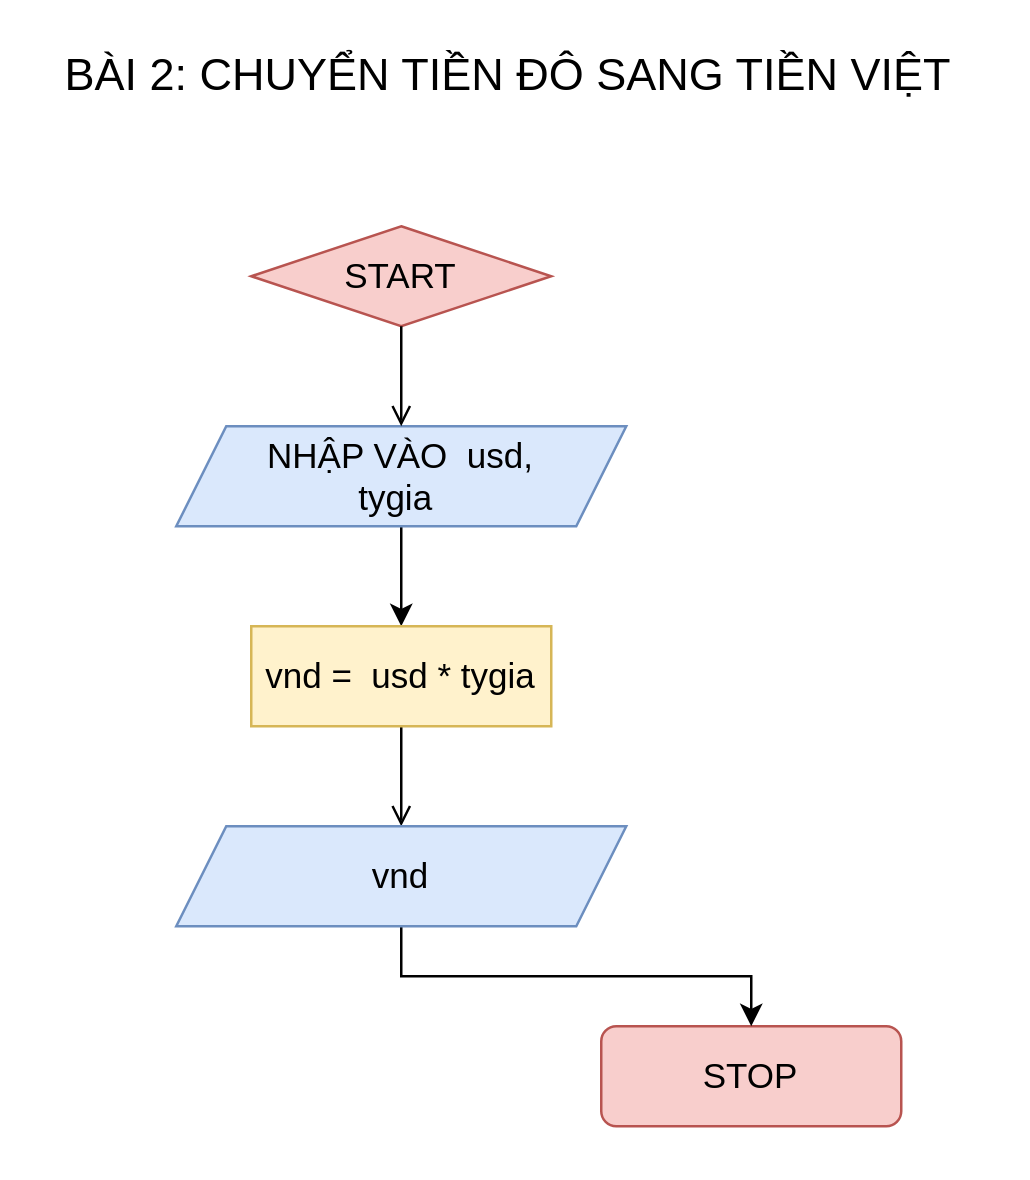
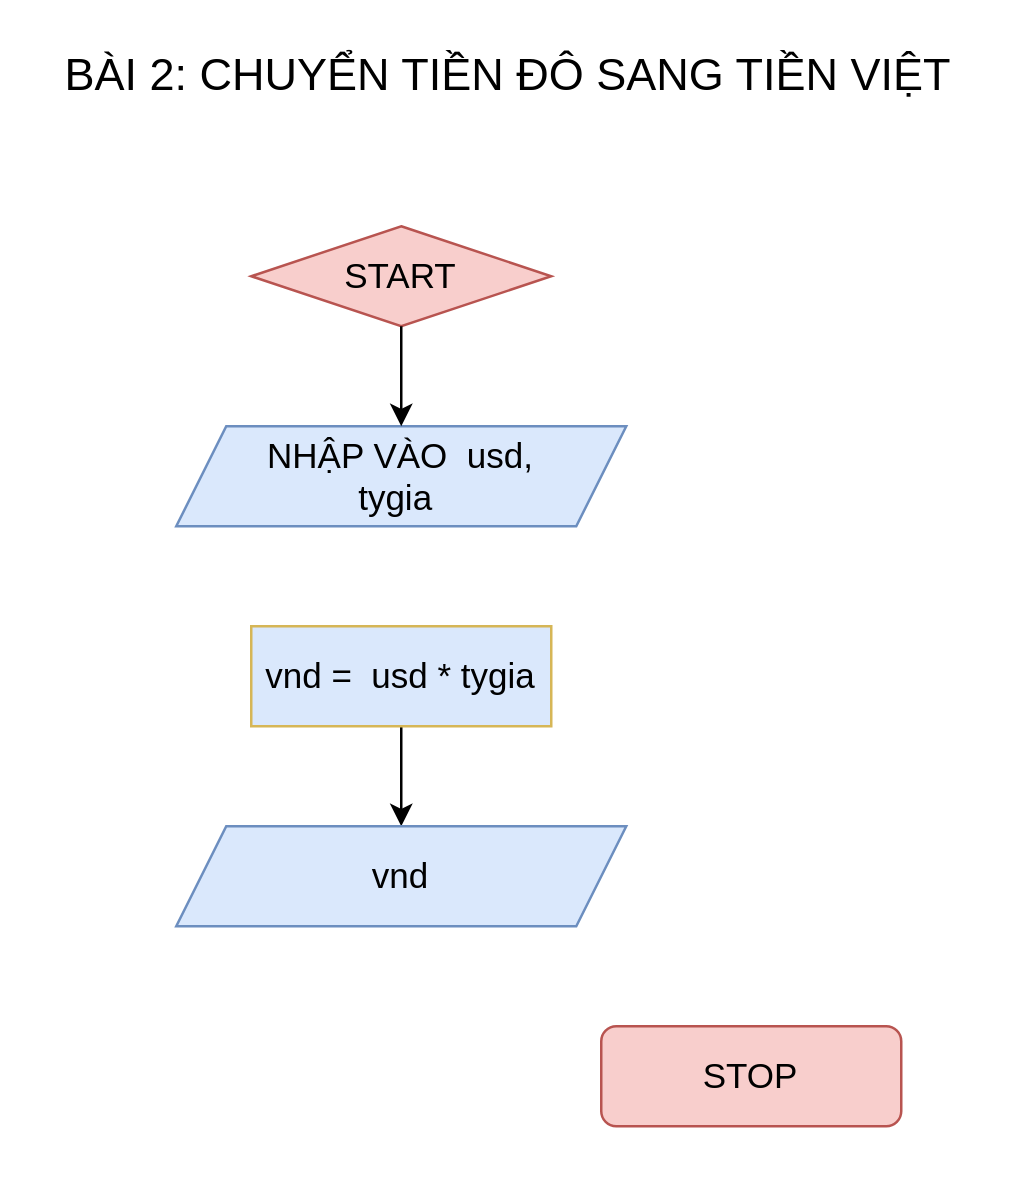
(401, 412) -> (401, 408)
(401, 568) -> none
(401, 676) -> (401, 676)
(401, 812) -> (401, 808)
(568, 976) -> none
